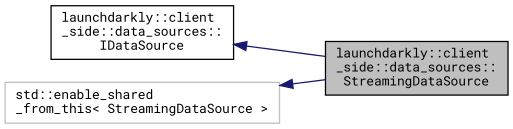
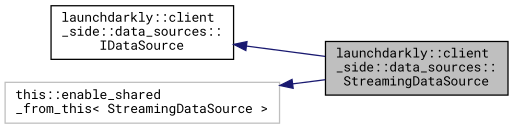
(142, 103) -> (142, 103)
